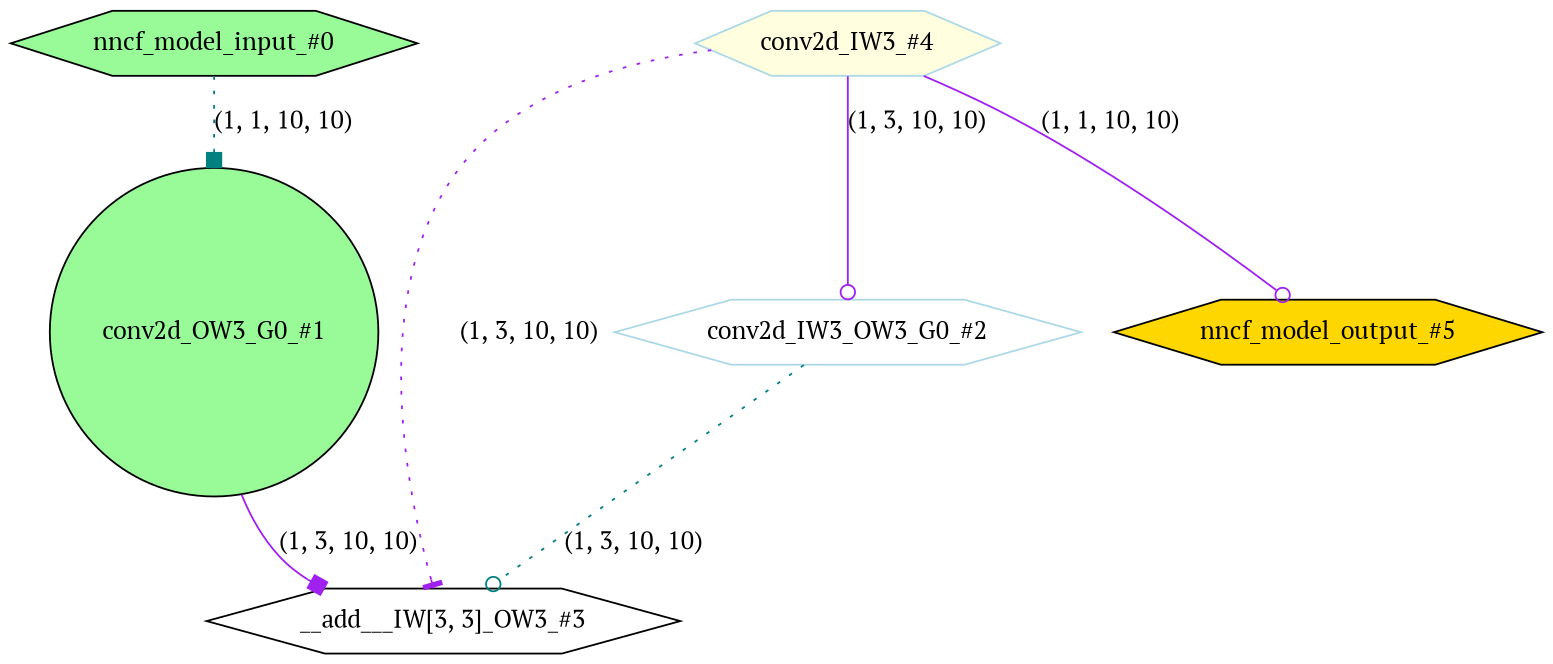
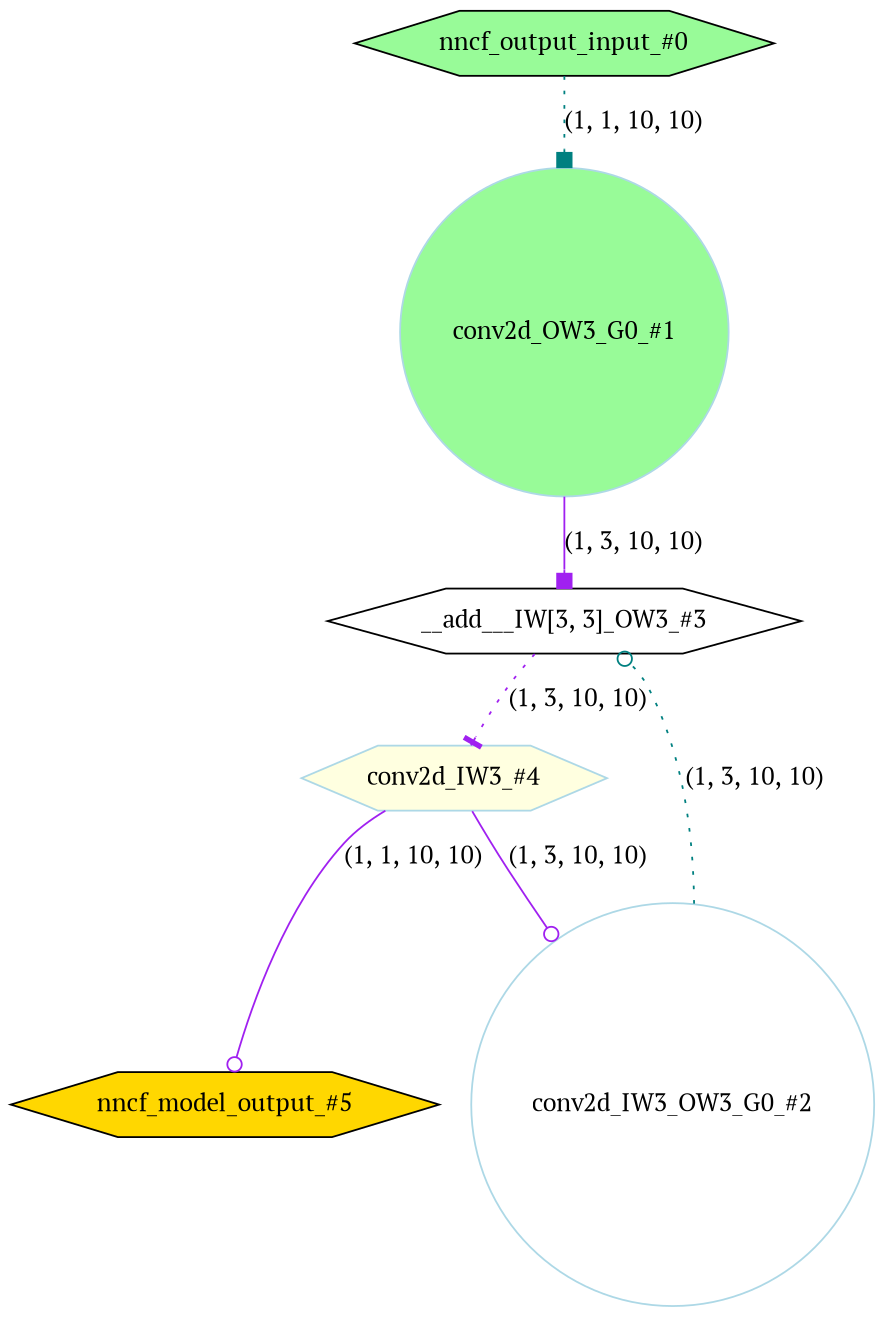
(214, 43) -> (564, 43)
(426, 230) -> (503, 694)
(214, 332) -> (564, 332)
(848, 332) -> (673, 1105)
